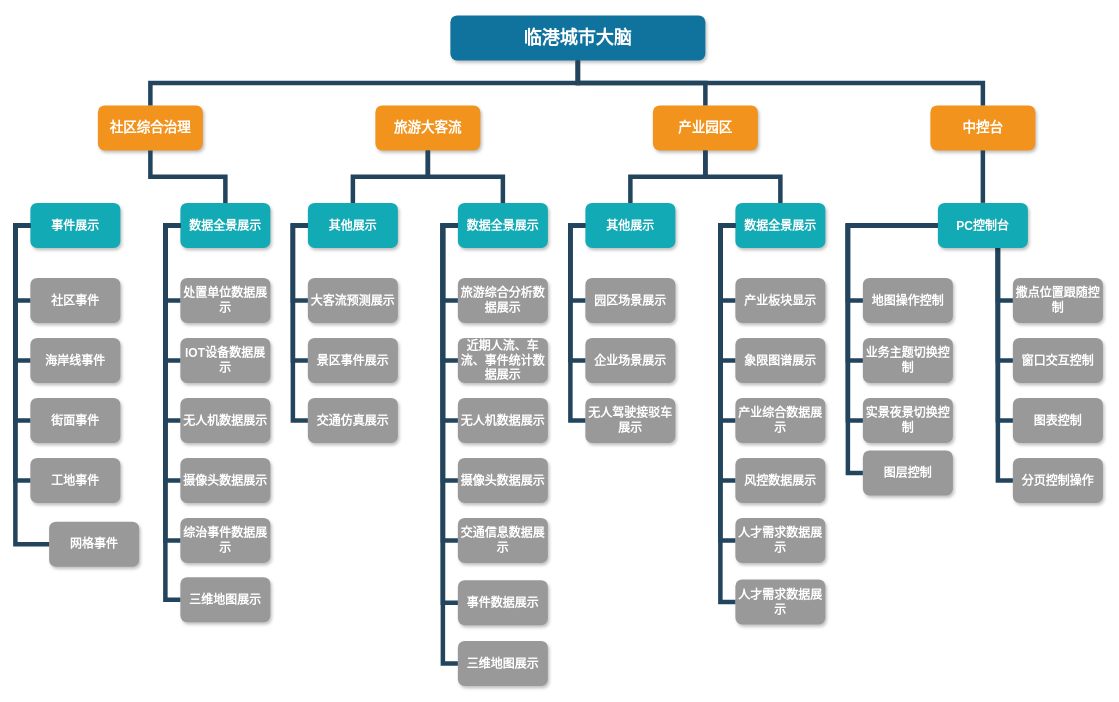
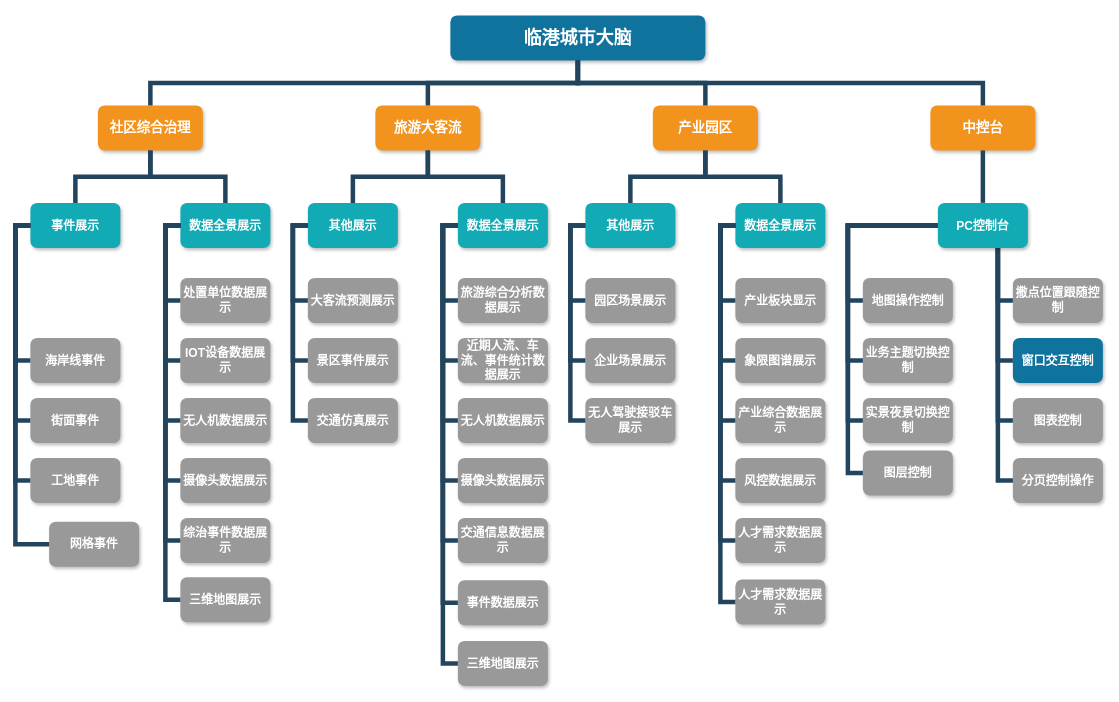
none -> (428, 94)
none -> (99, 177)
(23, 300) -> none
(75, 300) -> none
(1058, 360) -> (1058, 360)
